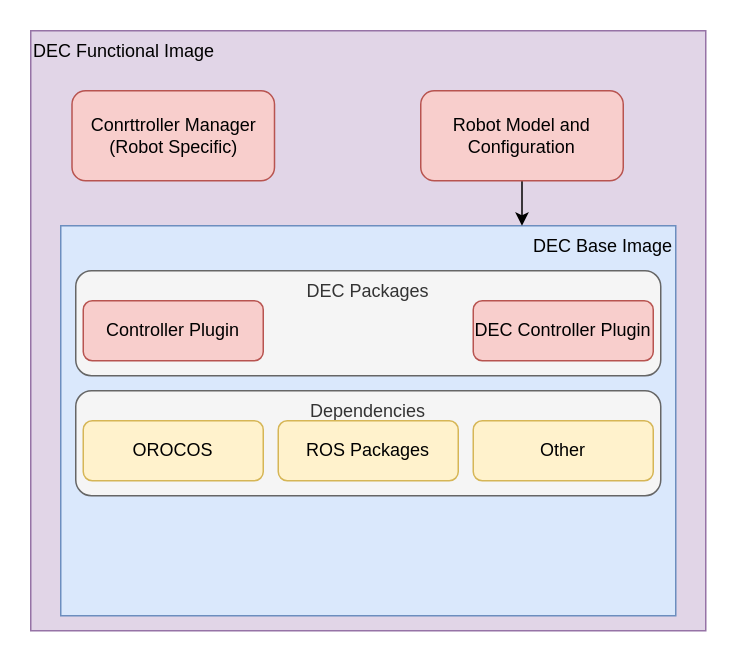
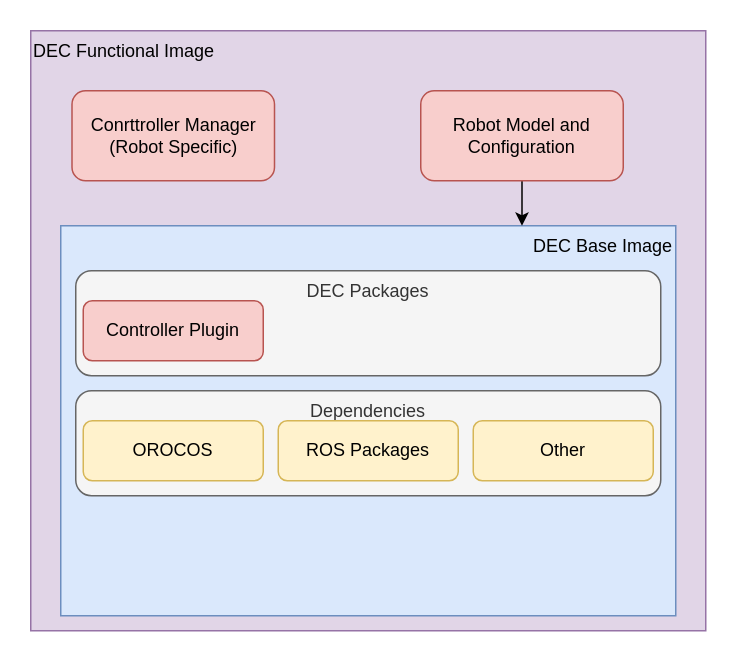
(563, 331) -> none
